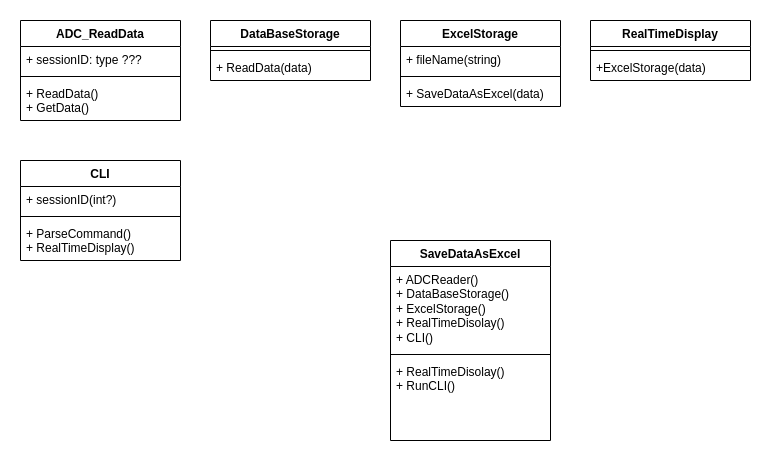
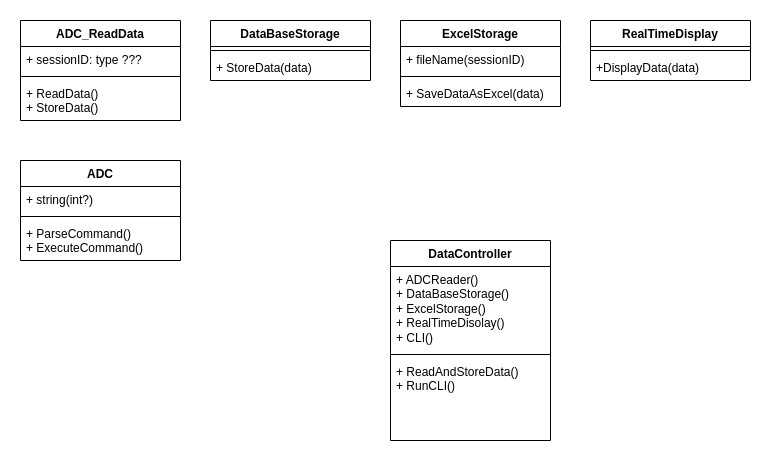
(461, 61) -> (471, 61)
(269, 69) -> (272, 69)
(659, 69) -> (654, 69)
(65, 102) -> (69, 102)
(101, 175) -> (101, 175)
(79, 201) -> (69, 201)
(83, 242) -> (85, 242)
(471, 255) -> (471, 255)
(453, 380) -> (462, 380)
